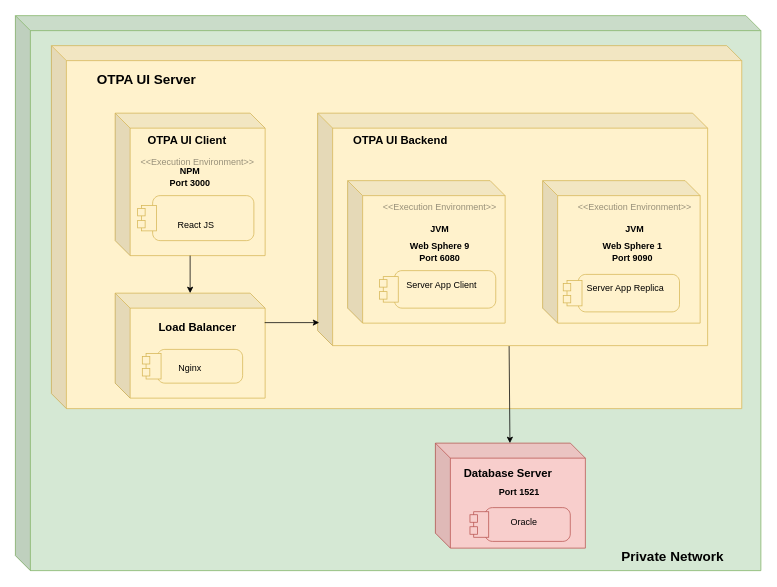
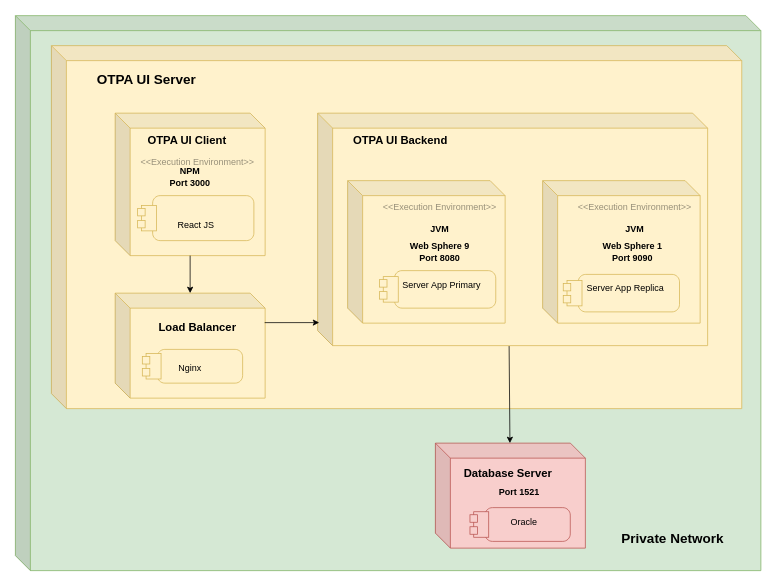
(440, 252) -> (440, 252)
(442, 285) -> (442, 285)
(672, 557) -> (672, 538)
